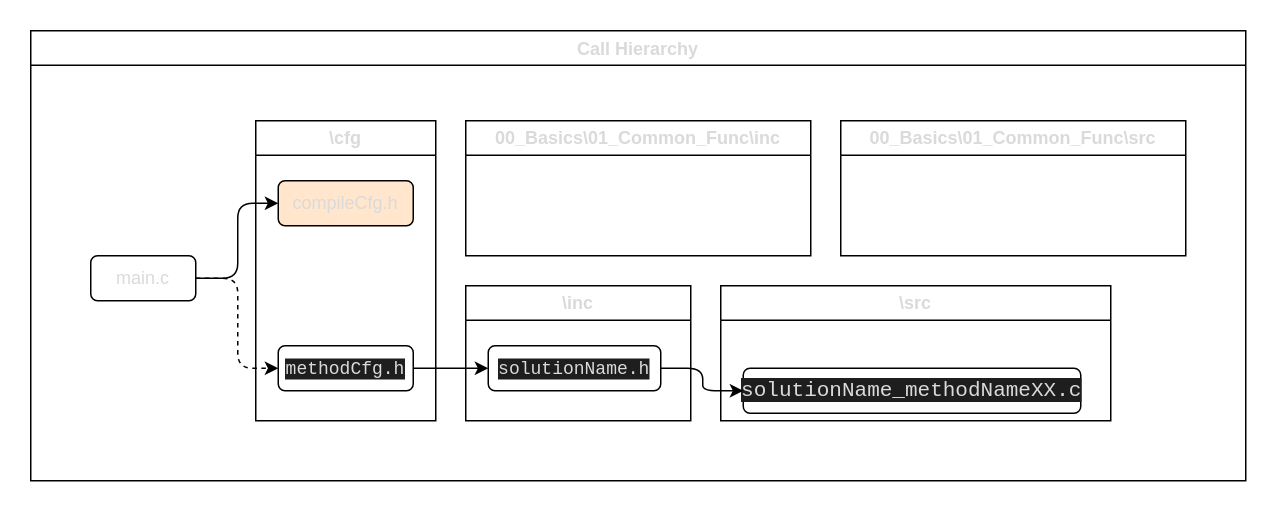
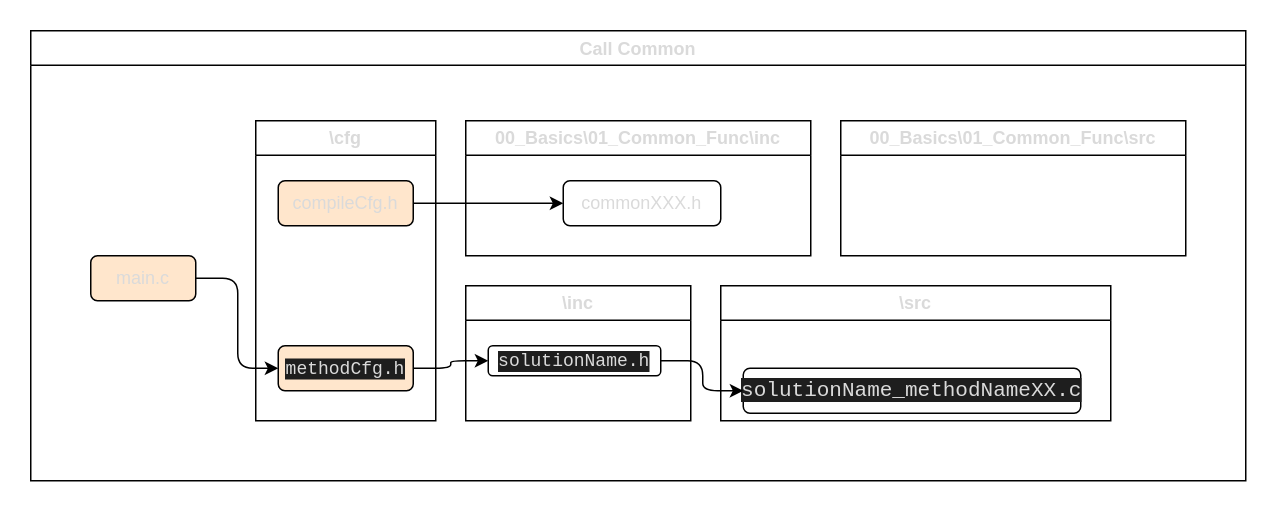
(638, 49) -> (638, 49)
none -> (483, 203)
none -> (642, 203)
(238, 230) -> none
(143, 278) -> (143, 278)
(238, 333) -> (238, 333)
(346, 368) -> (346, 368)
(575, 368) -> (575, 361)
